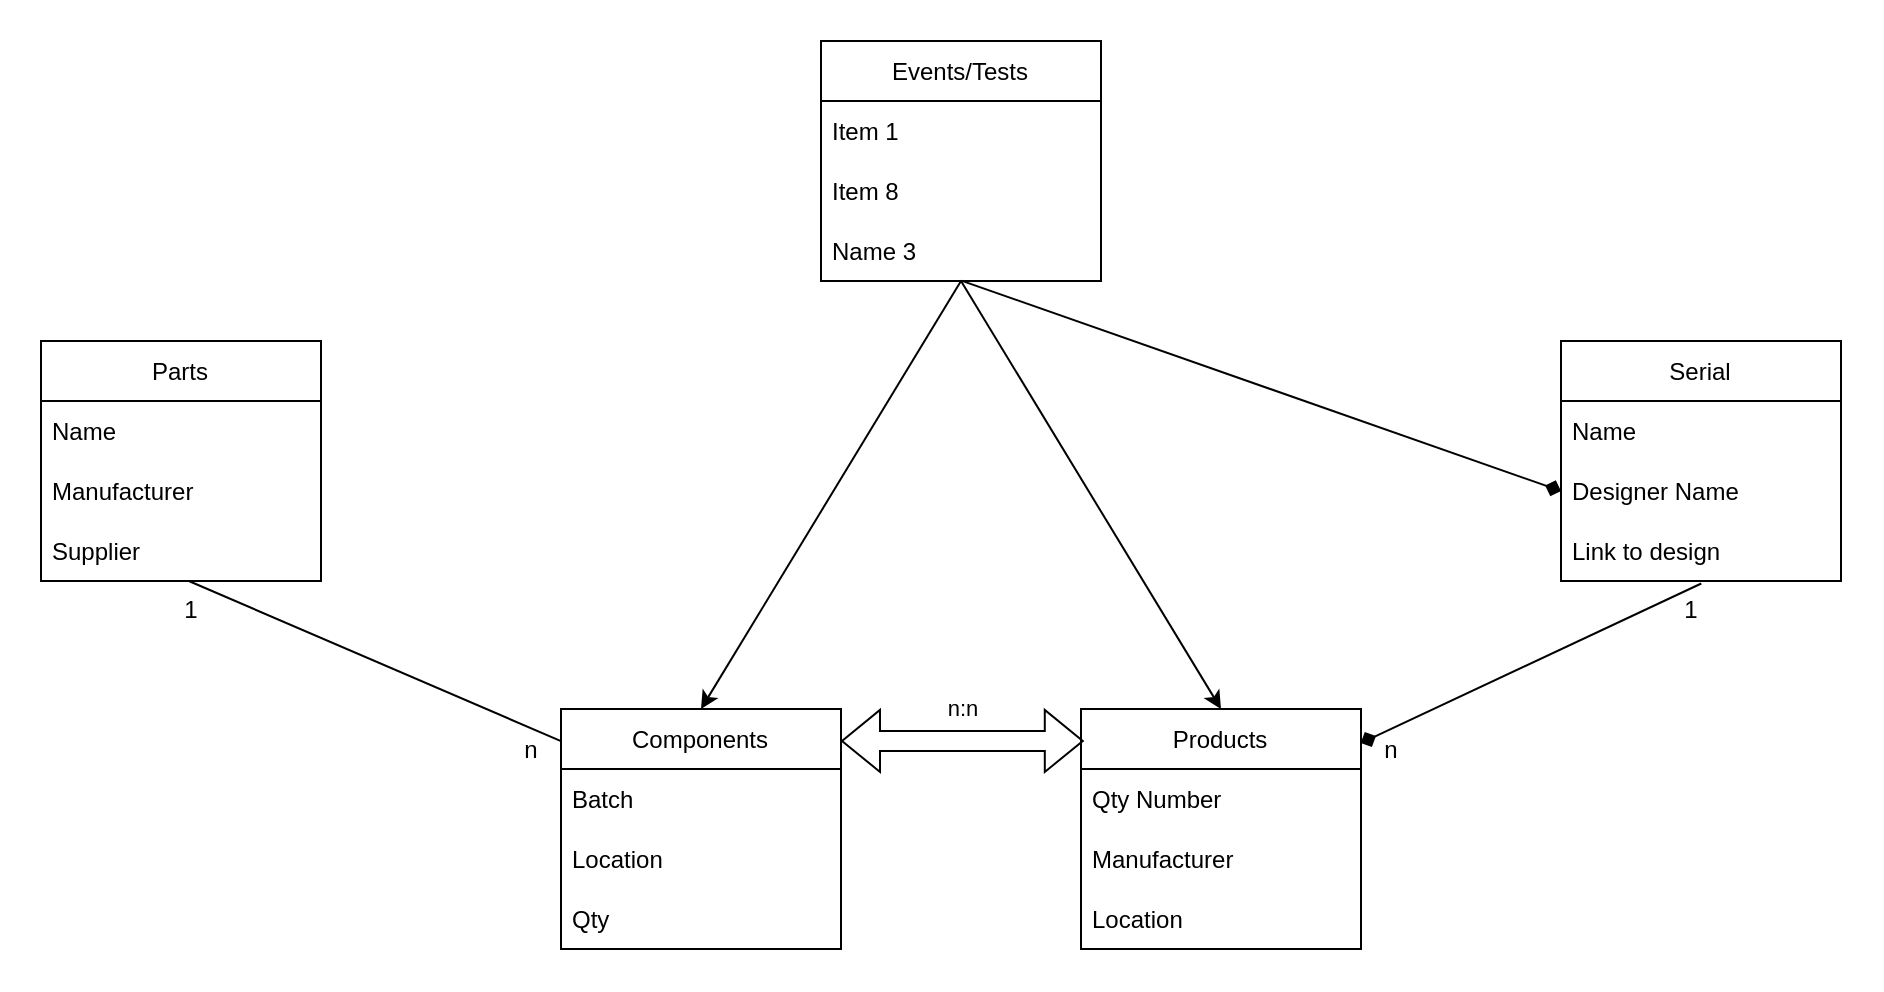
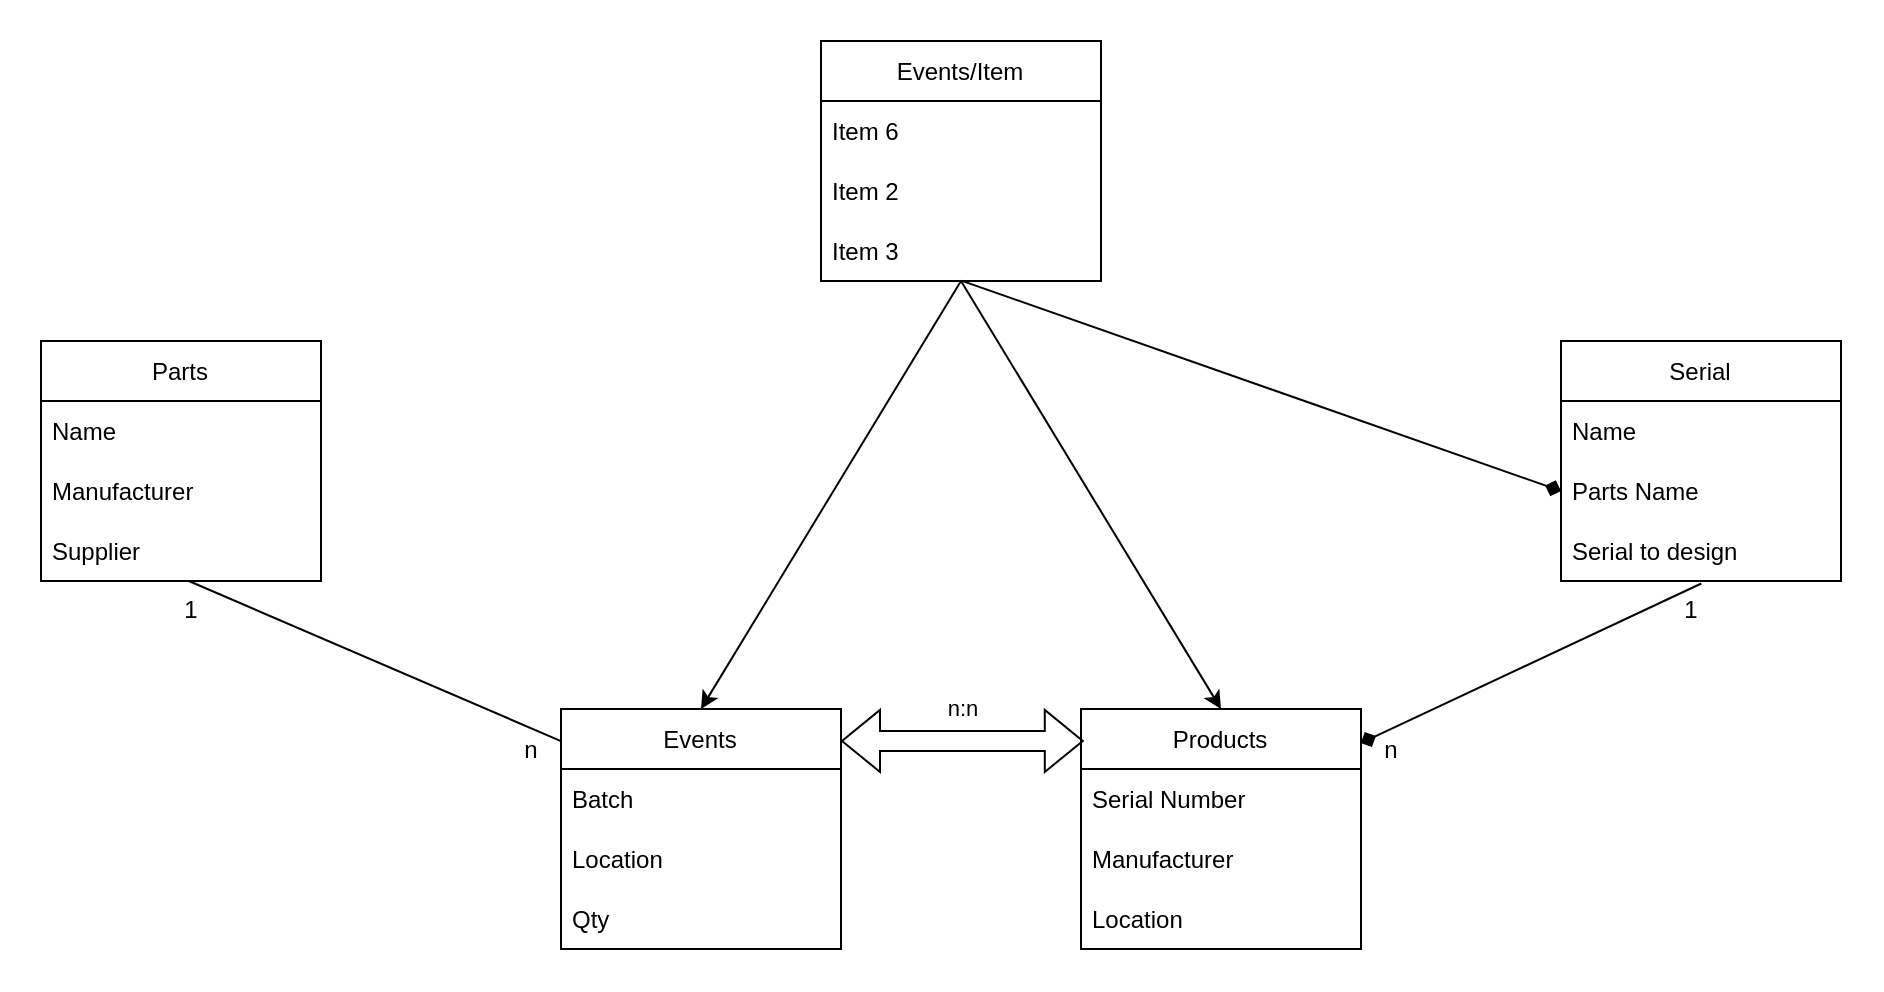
(960, 72) -> (960, 72)
(869, 132) -> (869, 132)
(869, 192) -> (869, 192)
(869, 252) -> (869, 252)
(1653, 492) -> (1636, 492)
(1654, 552) -> (1664, 552)
(700, 740) -> (700, 740)
(1156, 800) -> (1170, 800)
